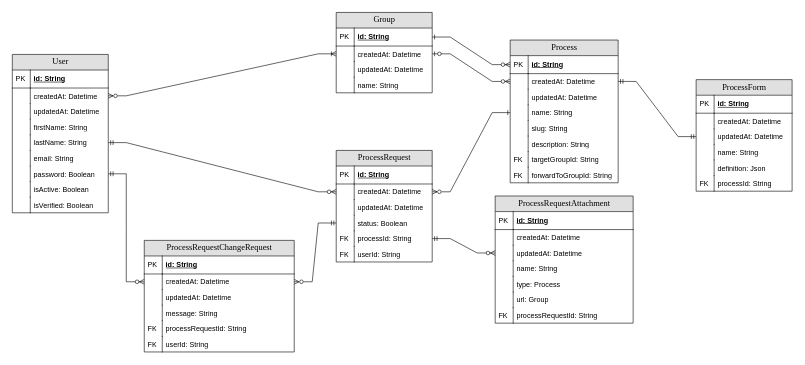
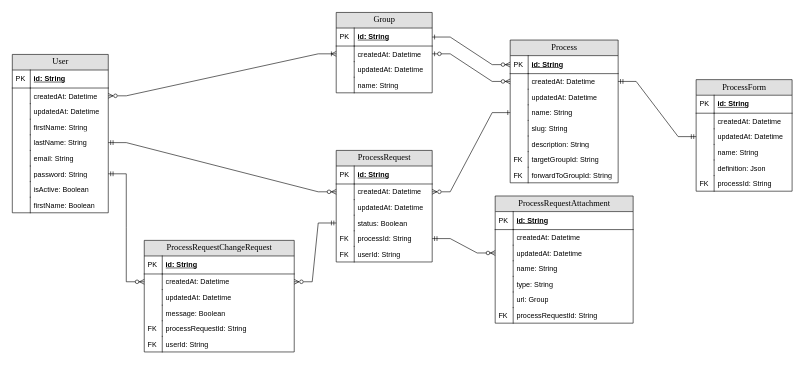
(65, 174) -> (63, 174)
(67, 206) -> (66, 206)
(541, 285) -> (538, 285)
(193, 314) -> (195, 314)
